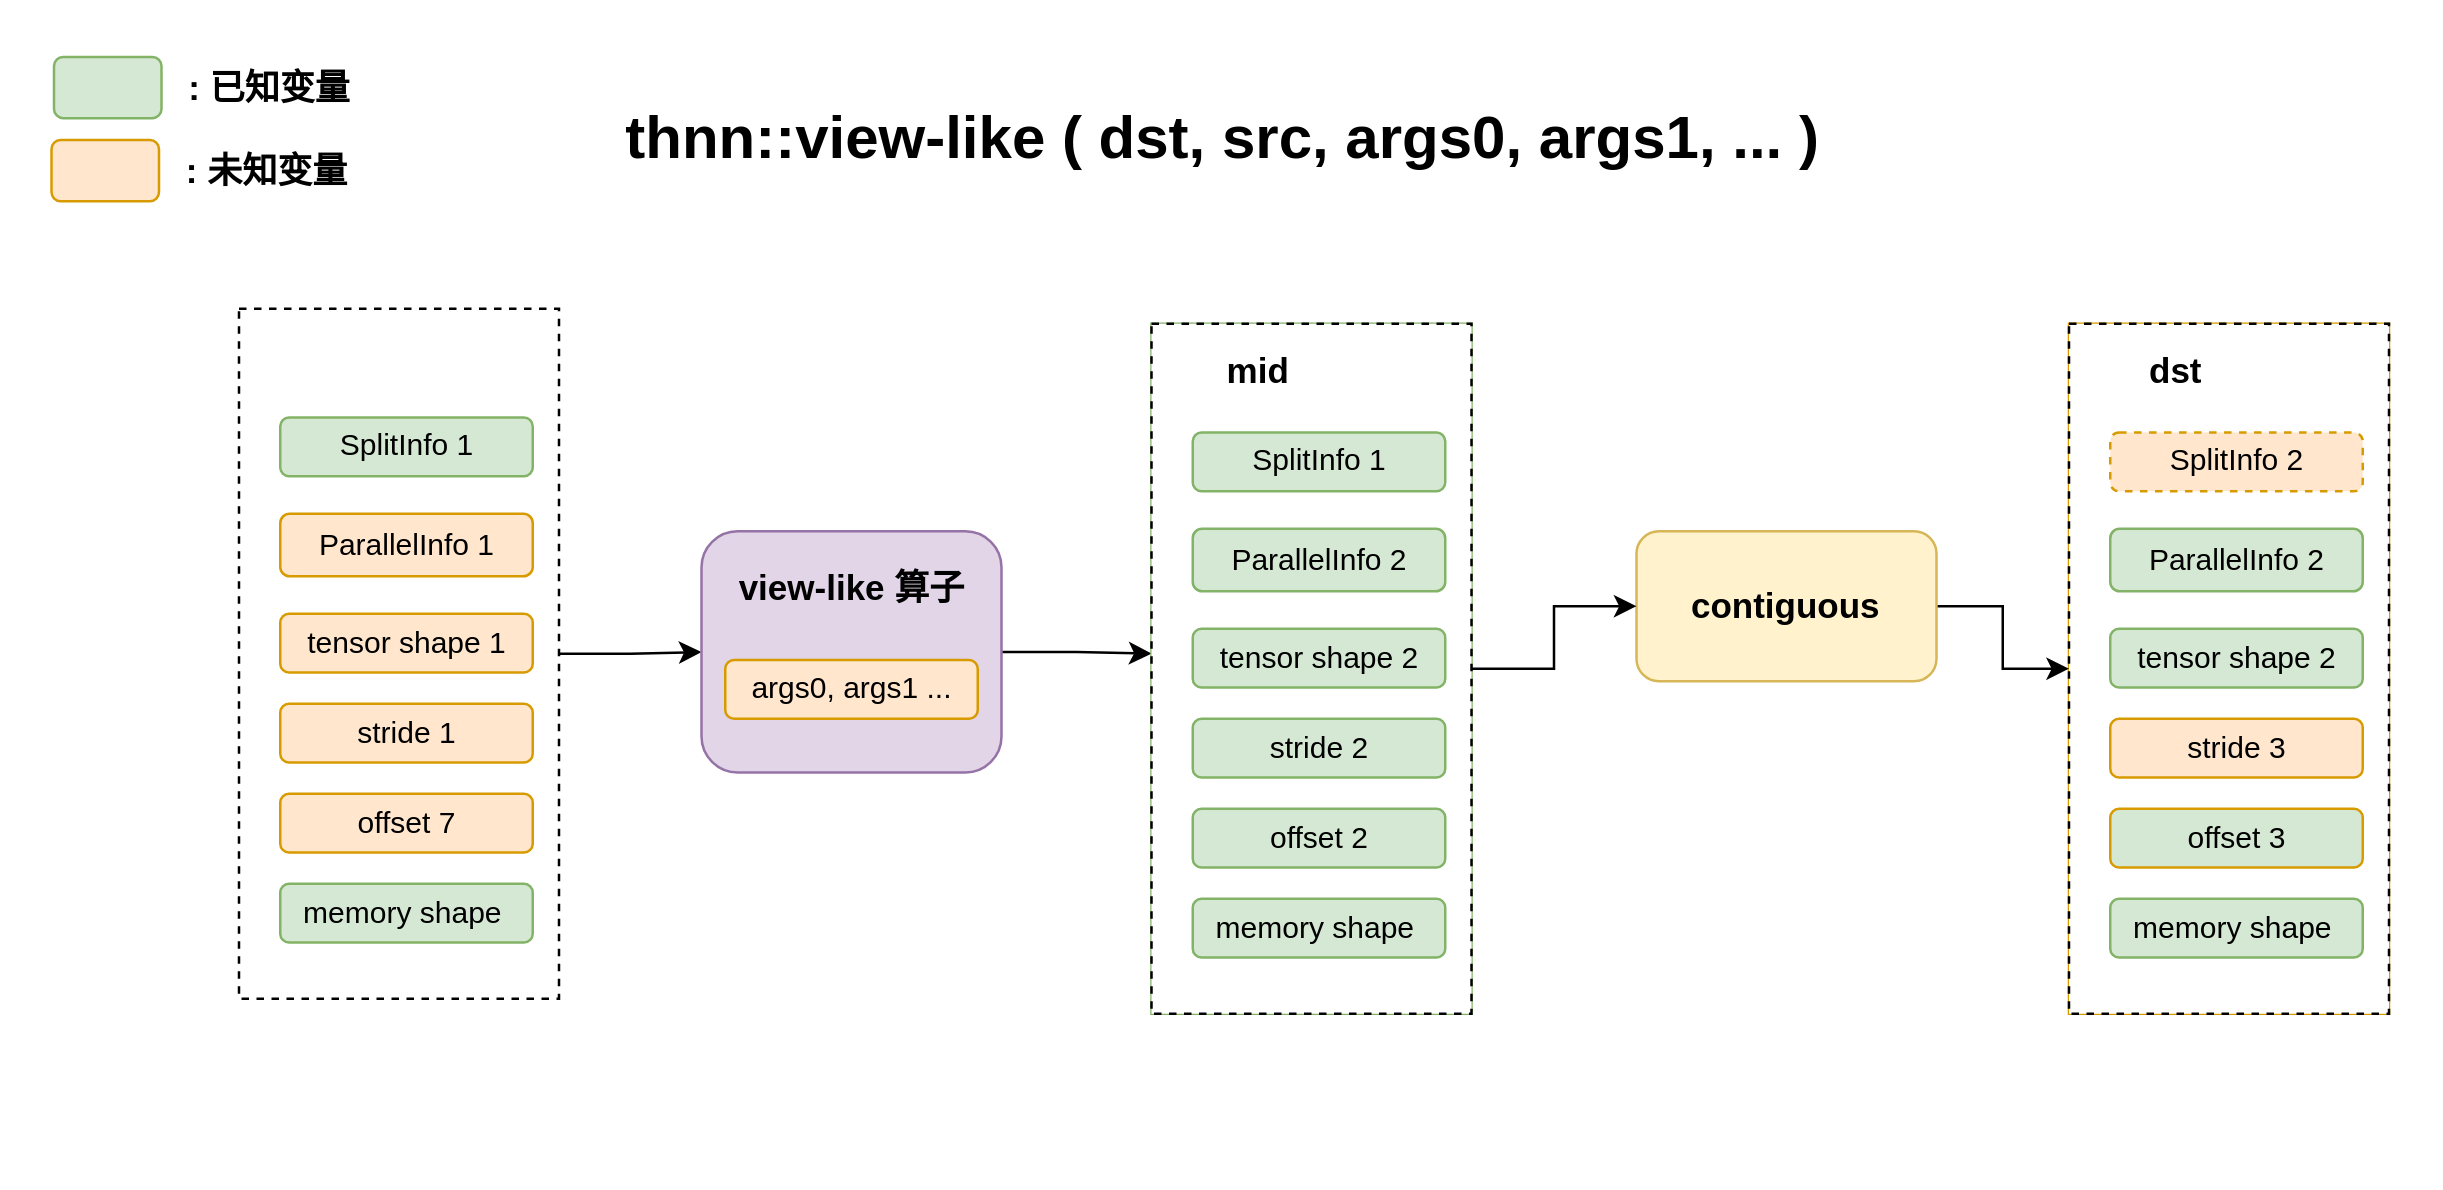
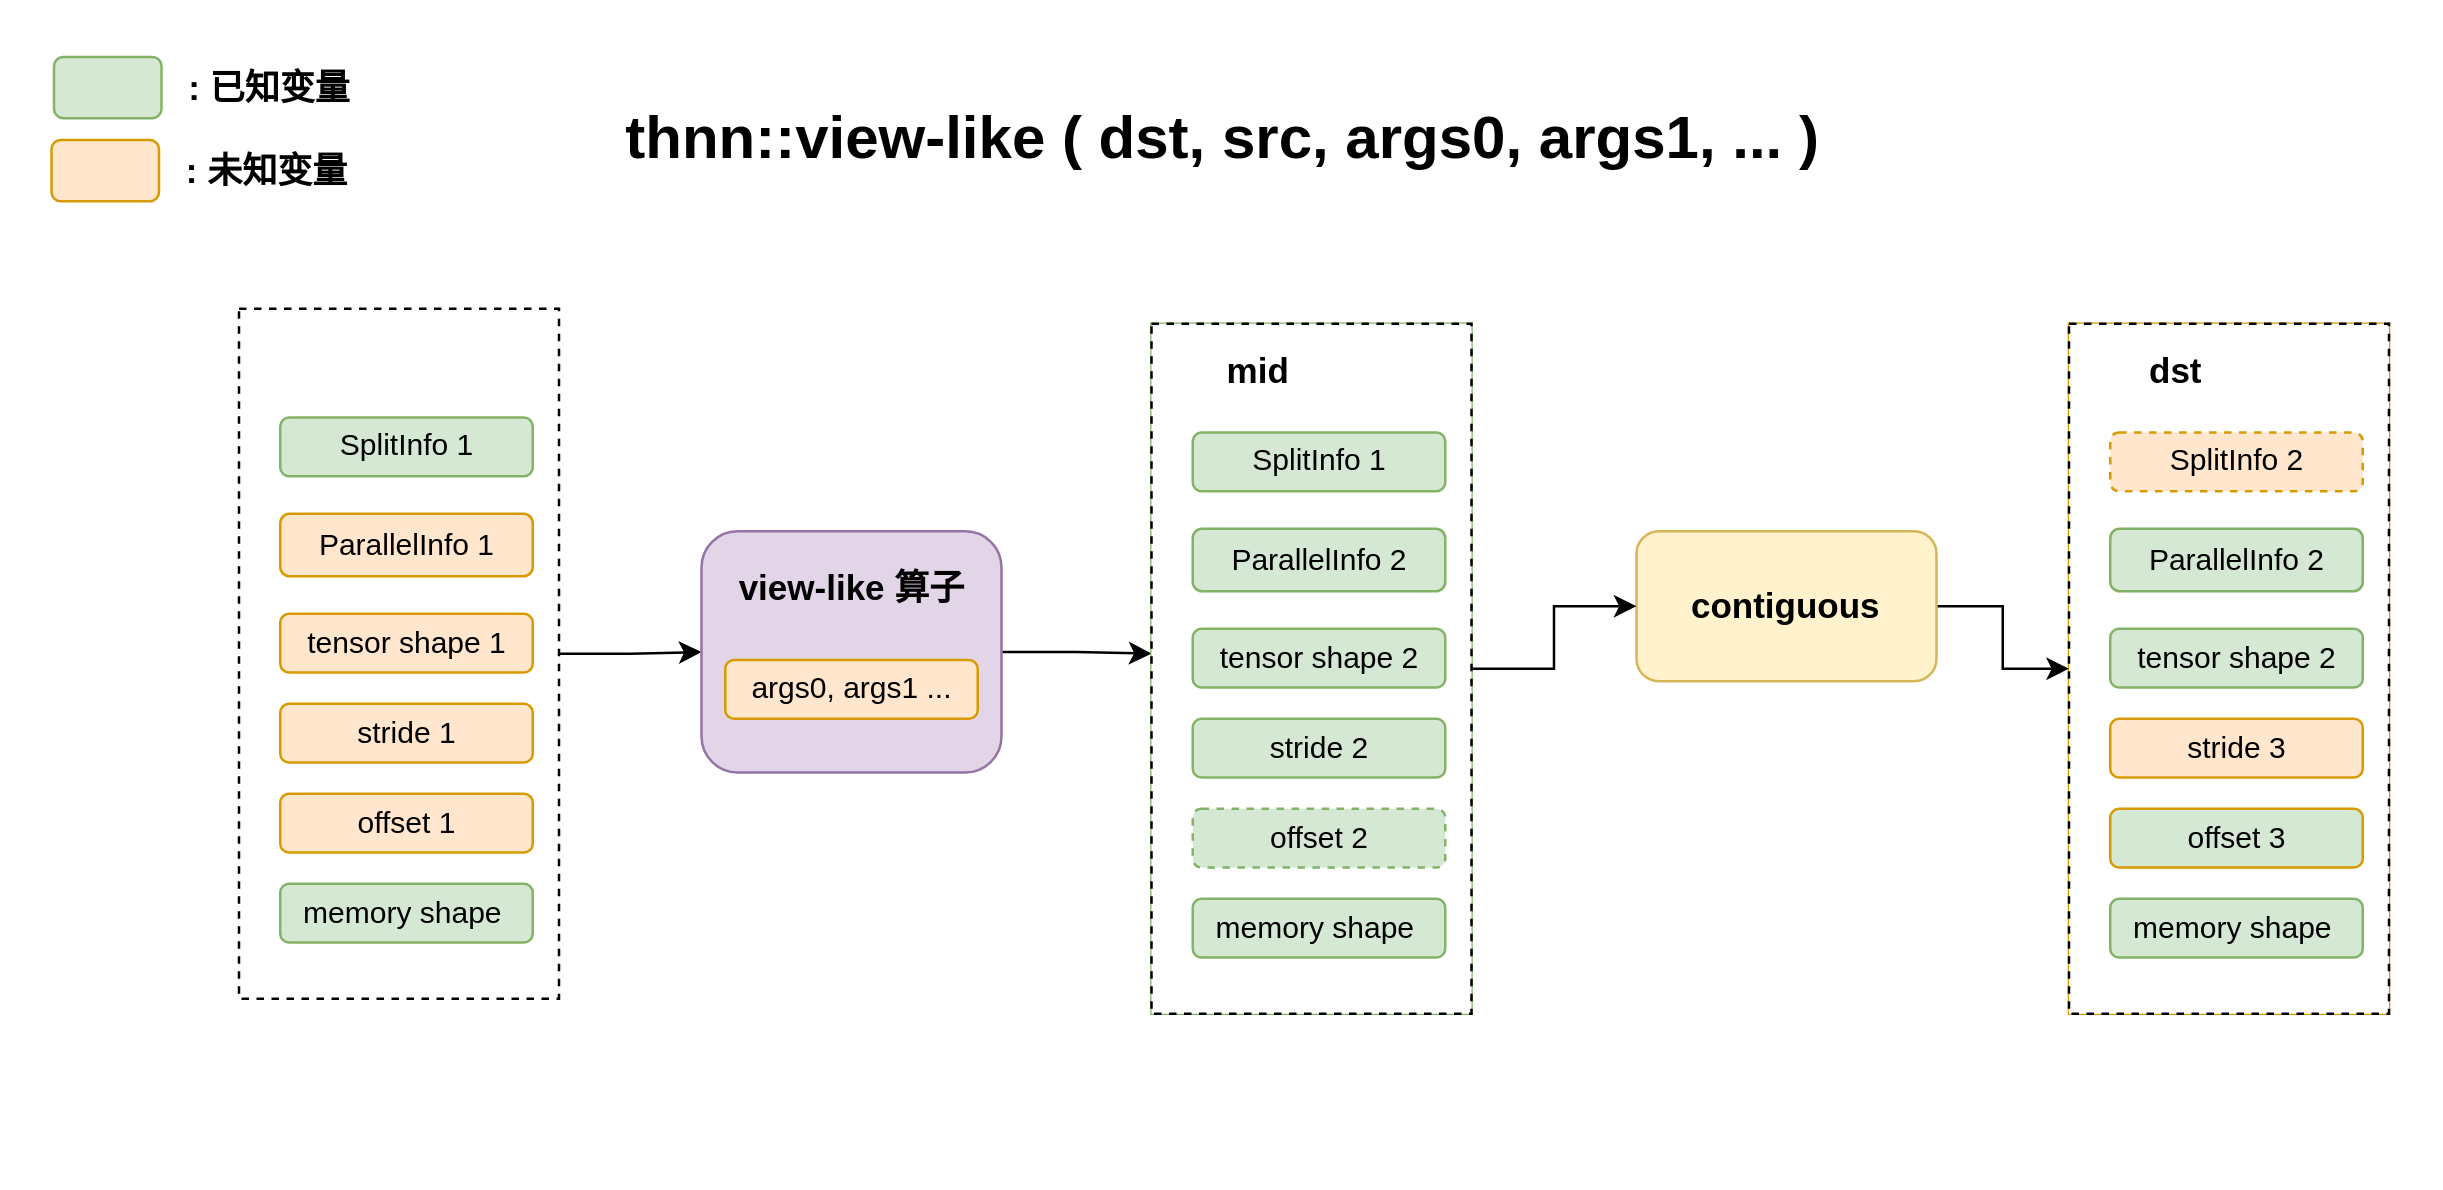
(408, 824) -> (408, 824)
(1319, 838) -> (1319, 838)
